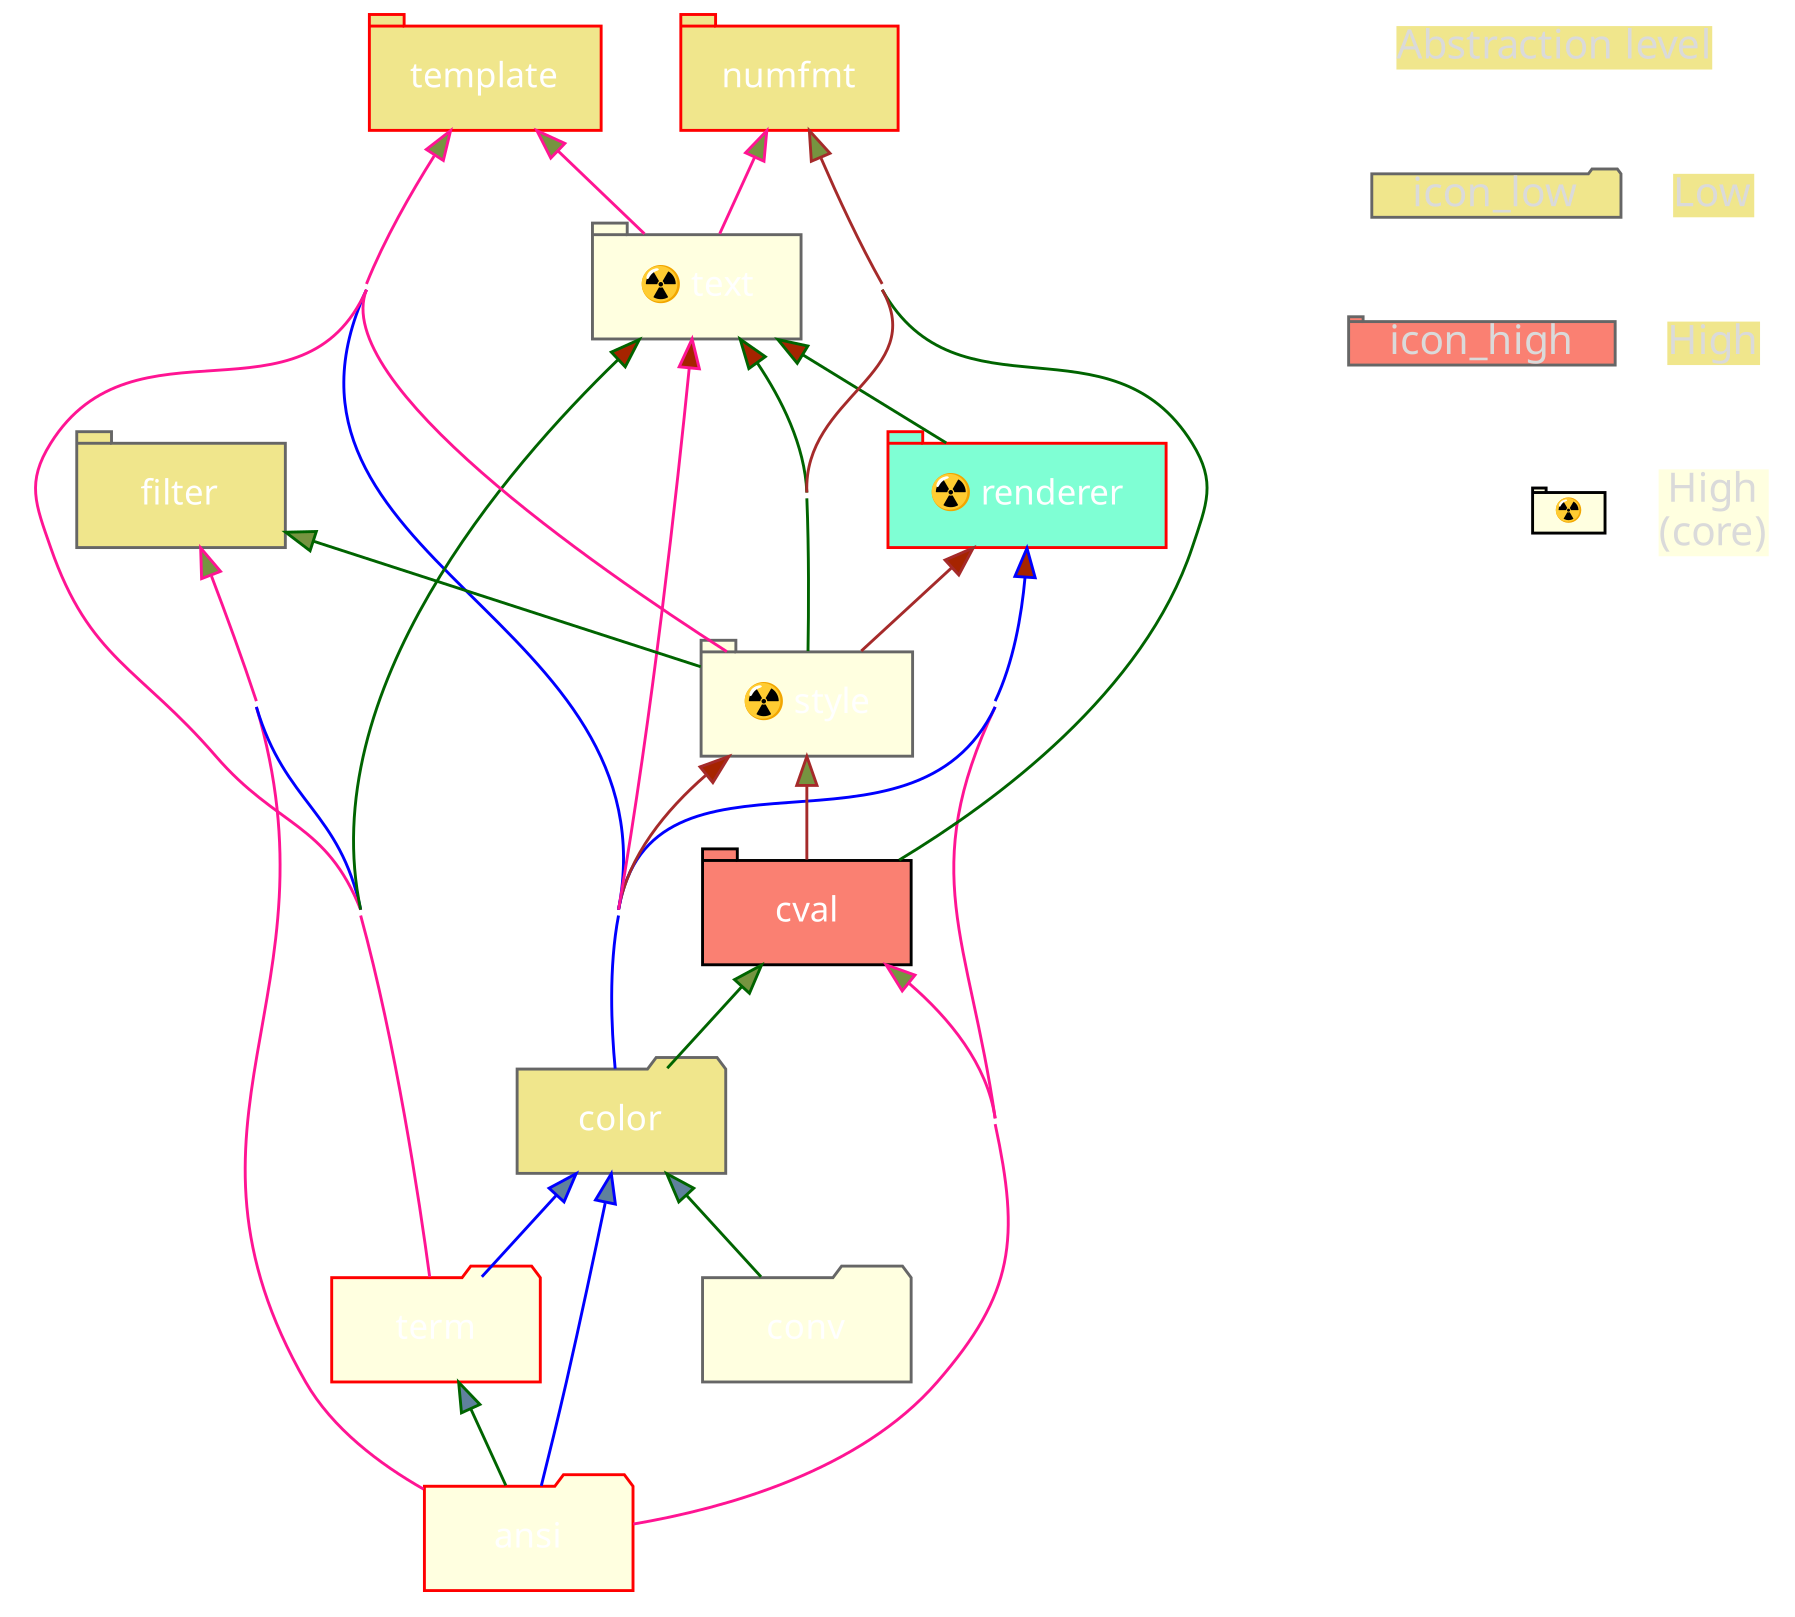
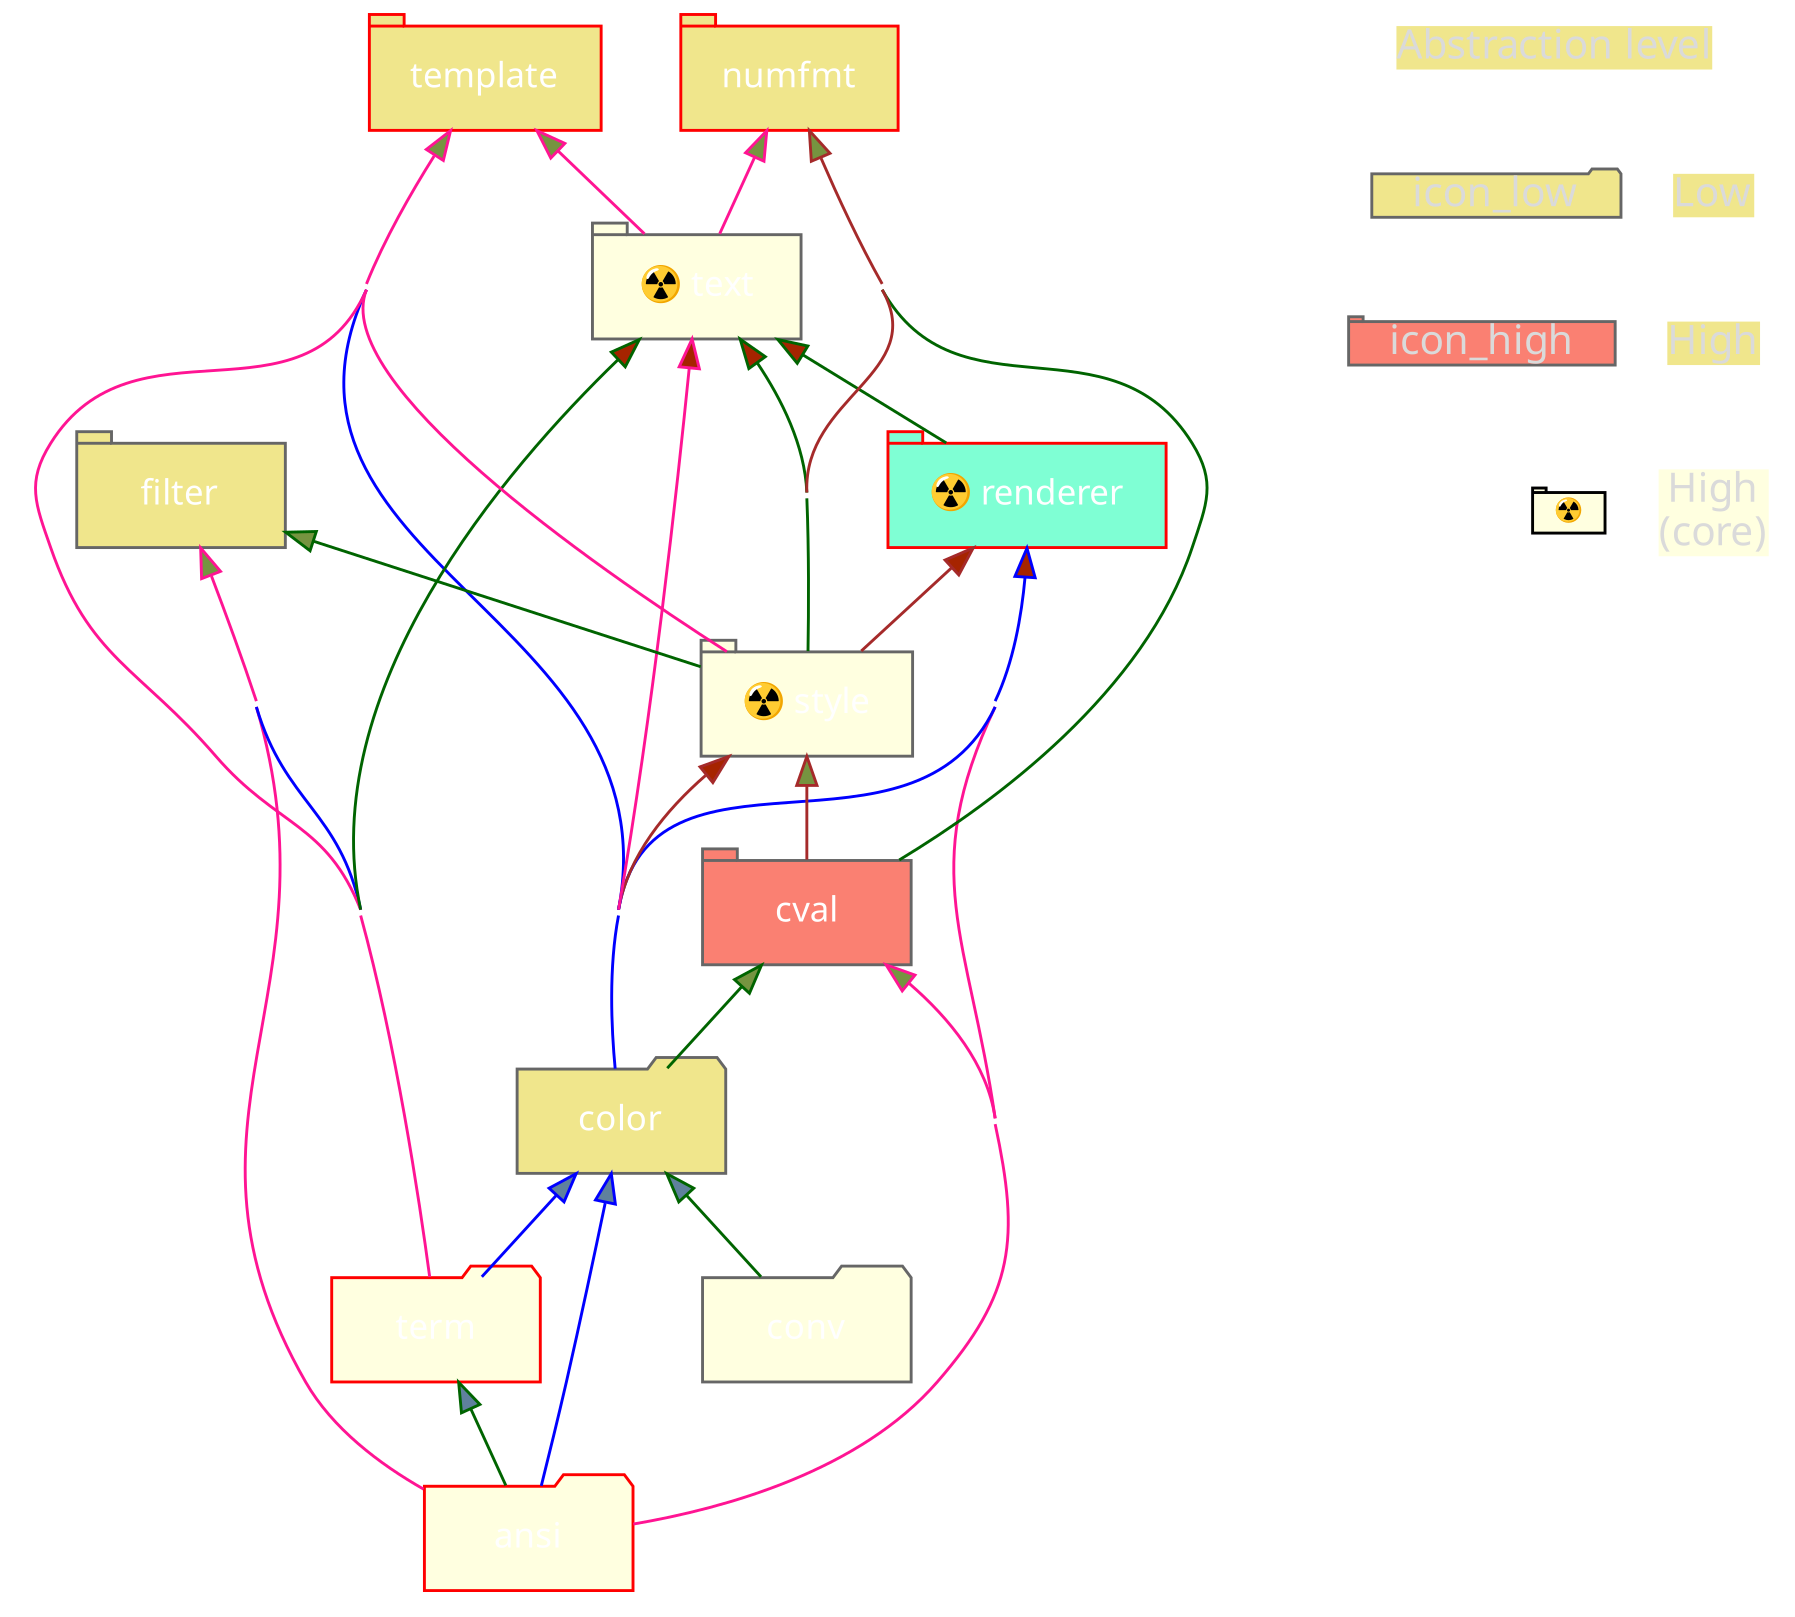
(807, 913) -> (807, 913)
